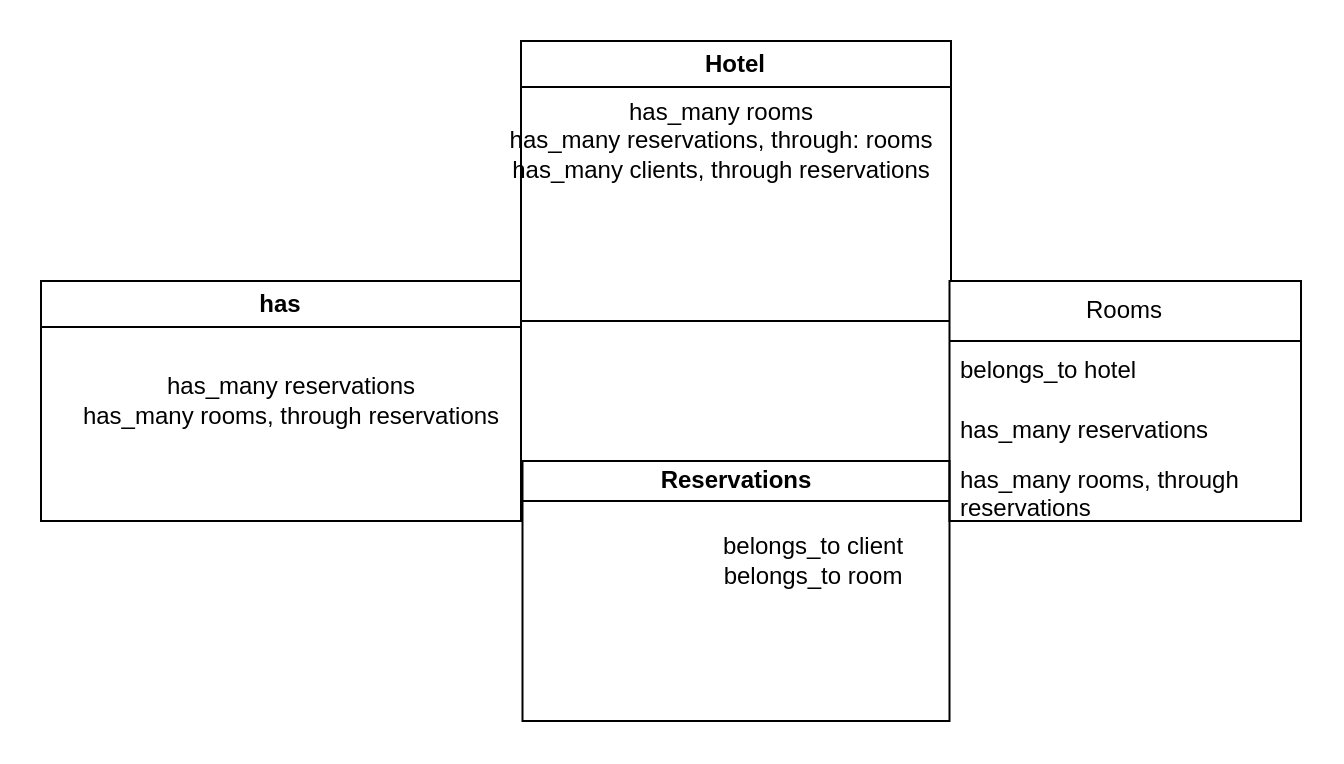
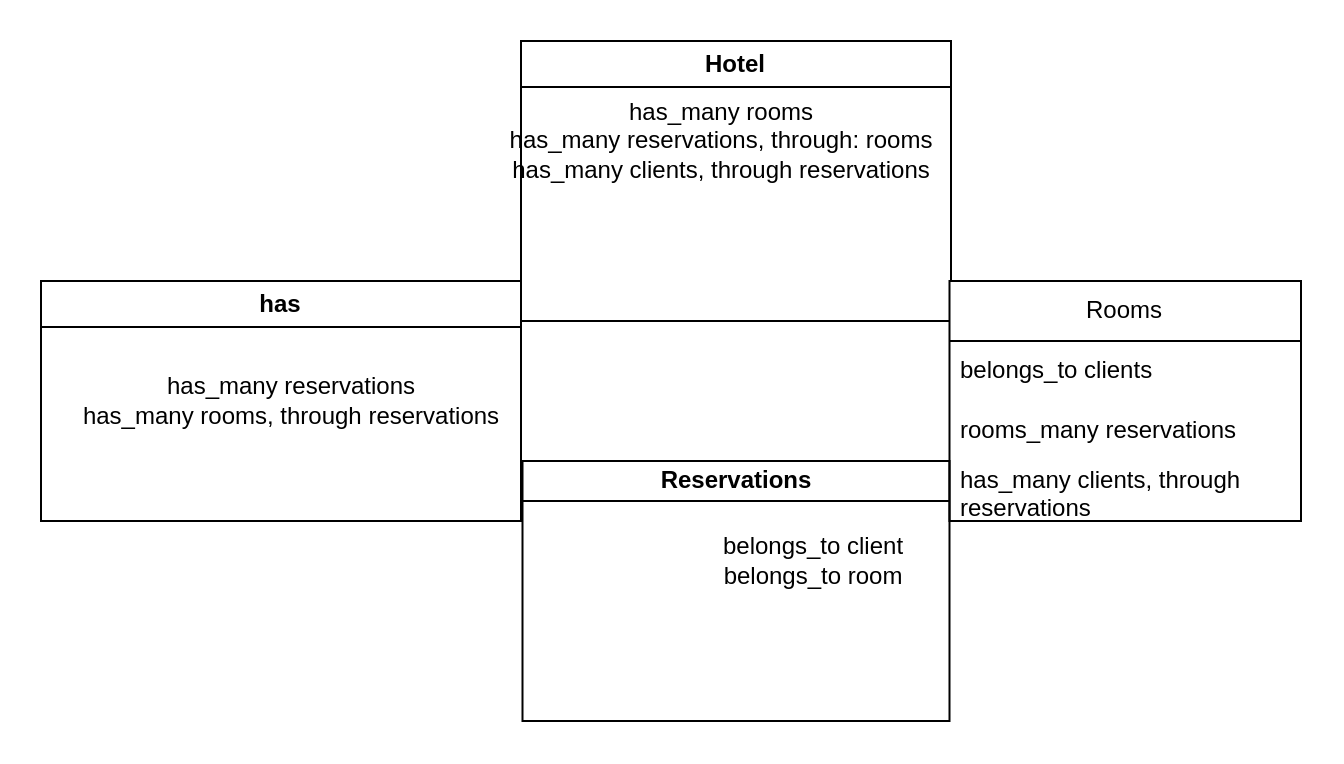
(1059, 371) -> (1069, 371)
(1096, 431) -> (1109, 431)
(1127, 491) -> (1127, 491)
